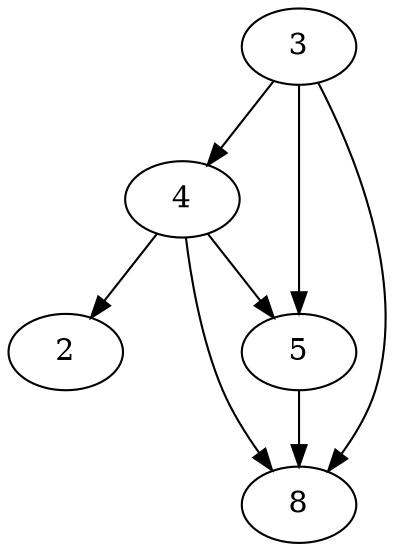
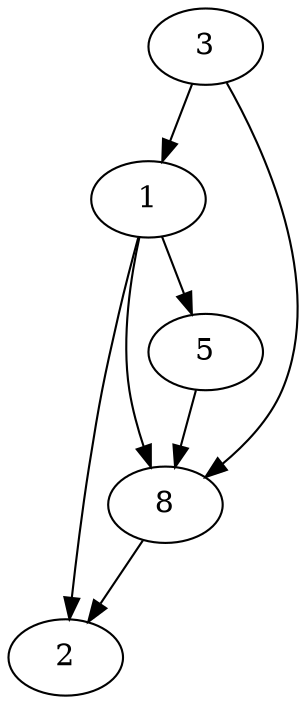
(299, 188) -> none
(182, 199) -> (148, 199)
none -> (122, 572)
